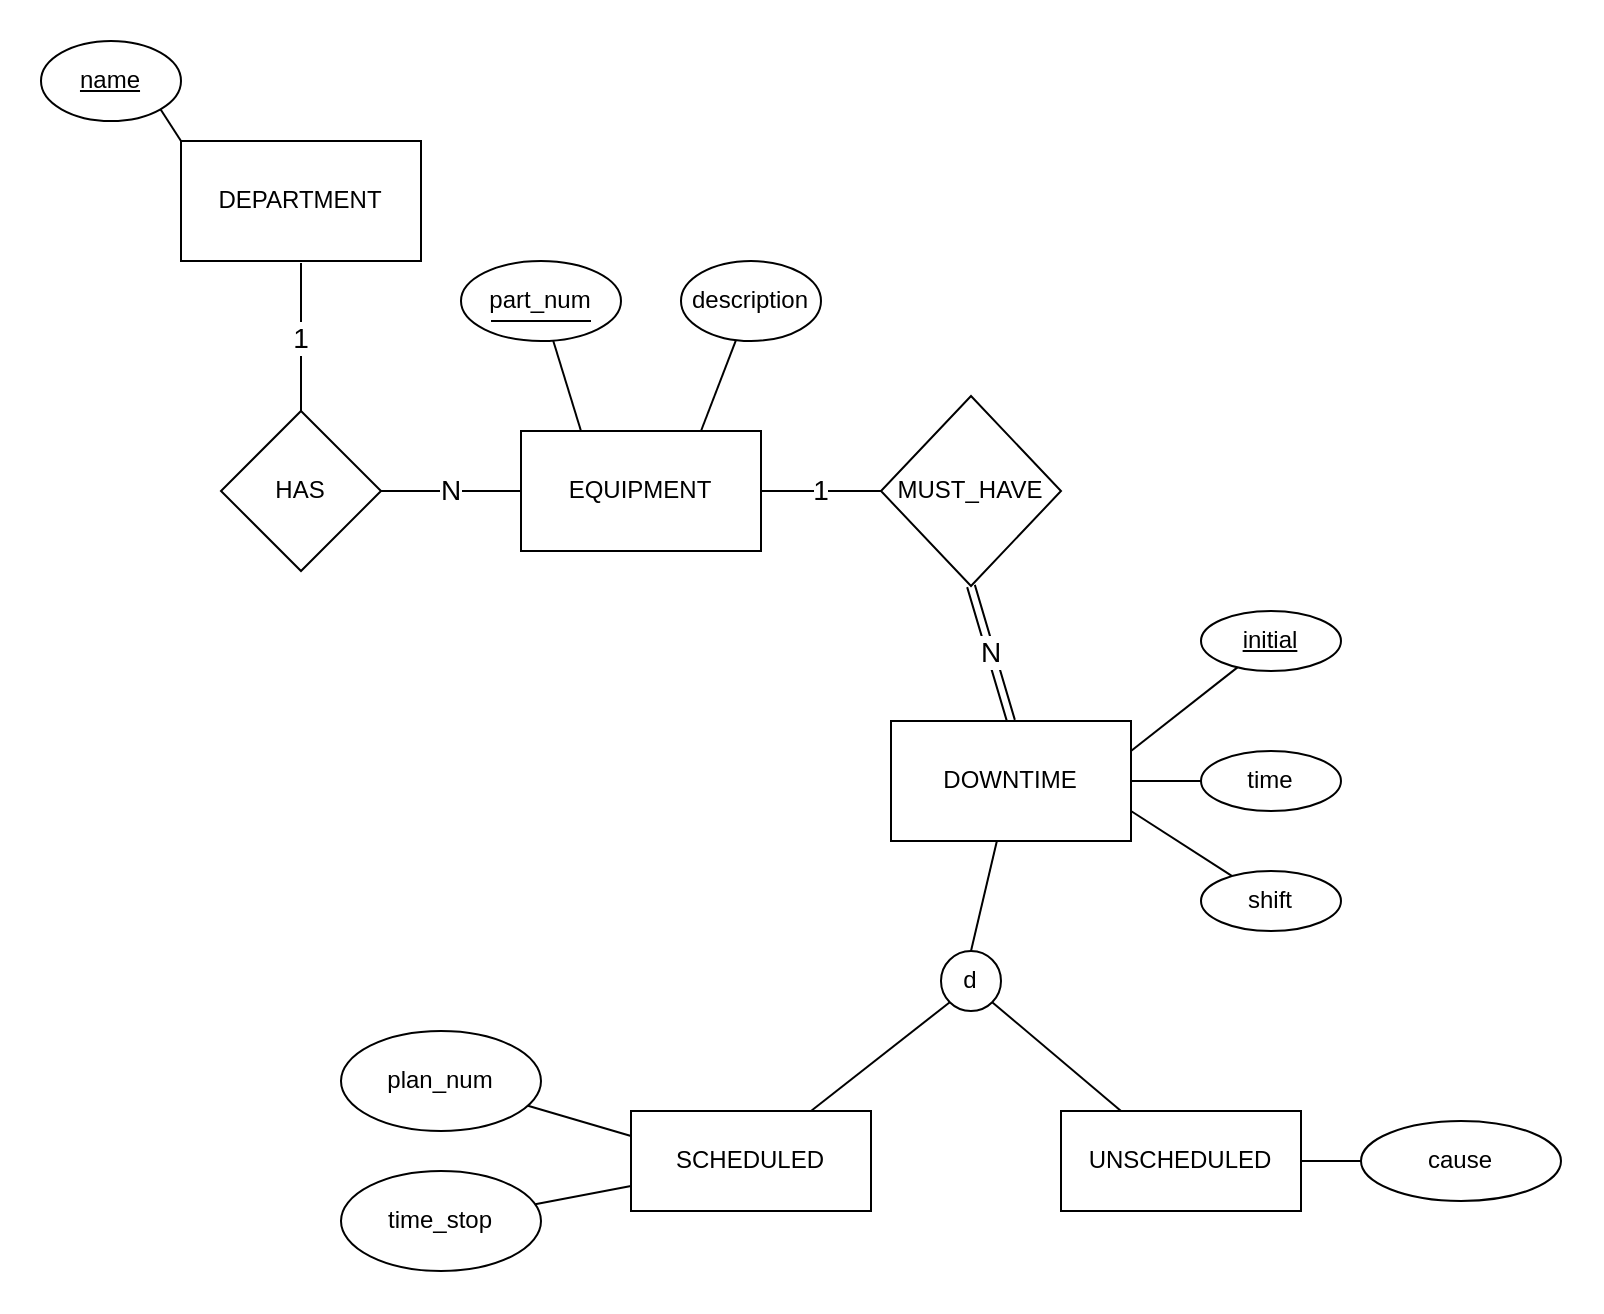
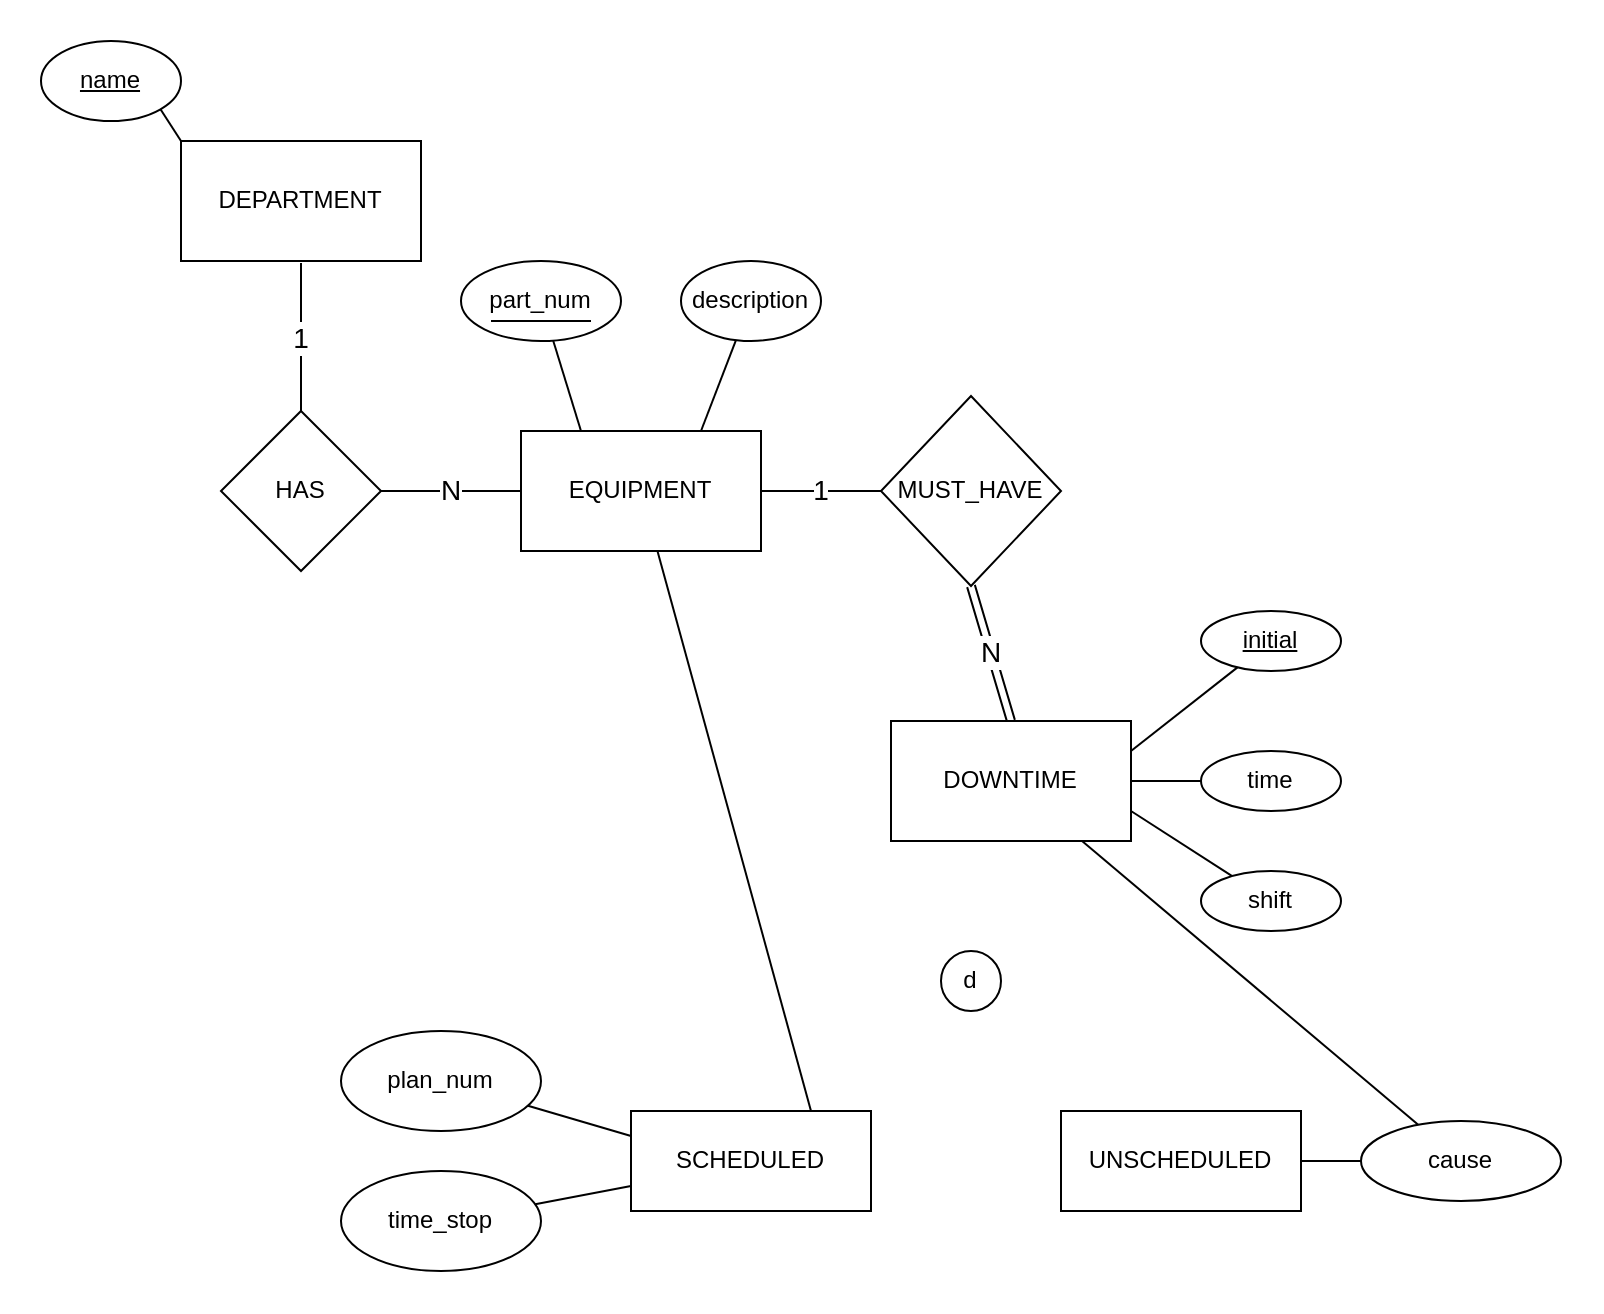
(984, 896) -> (1250, 983)
(880, 1057) -> (734, 831)
(1057, 1057) -> none
